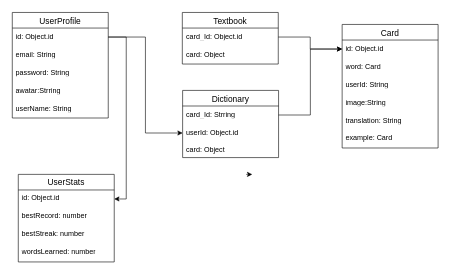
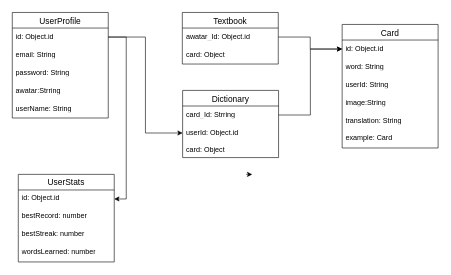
(219, 36) -> (223, 36)
(364, 66) -> (367, 66)
